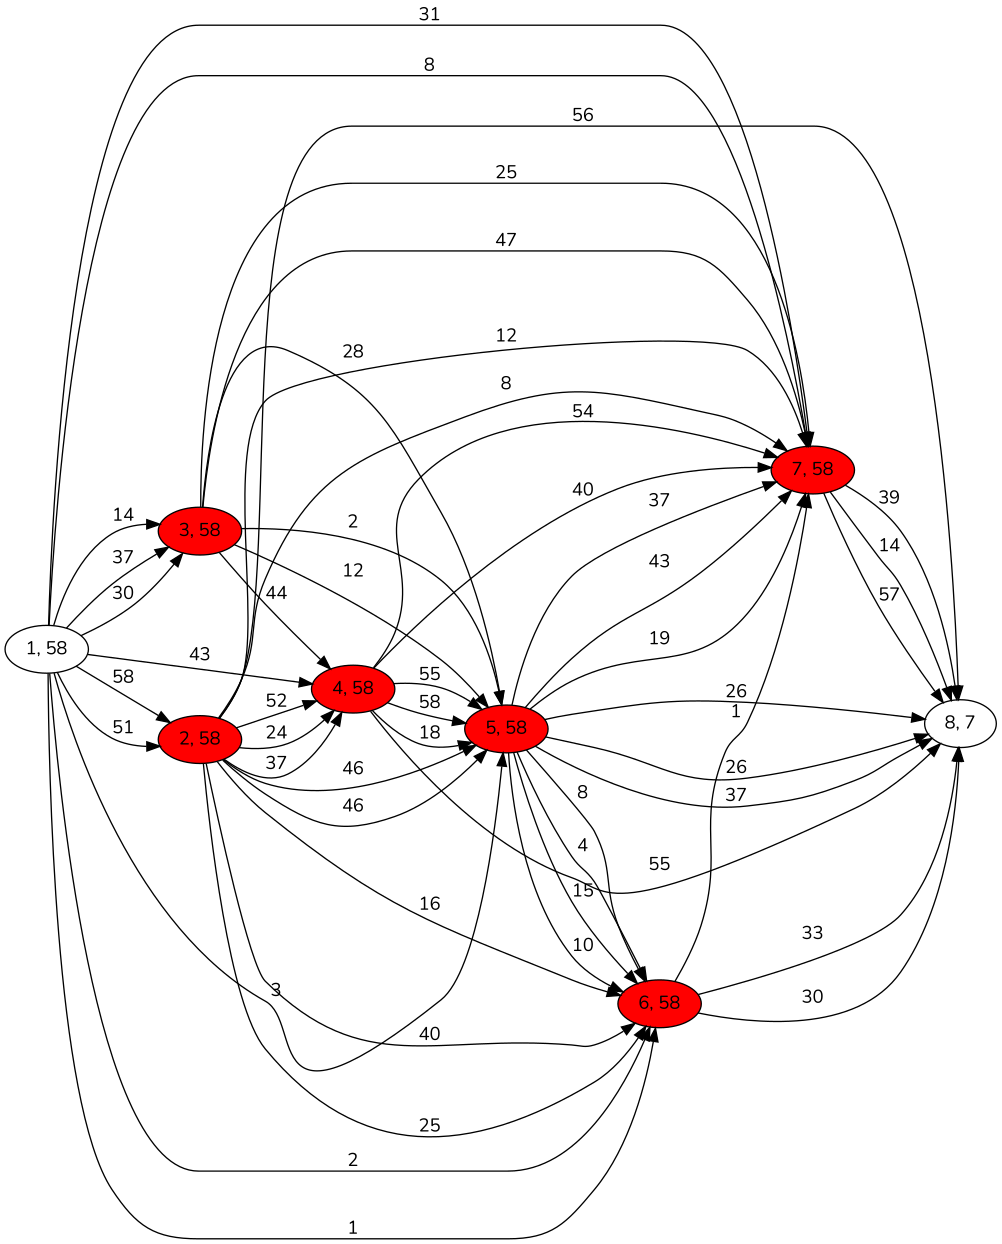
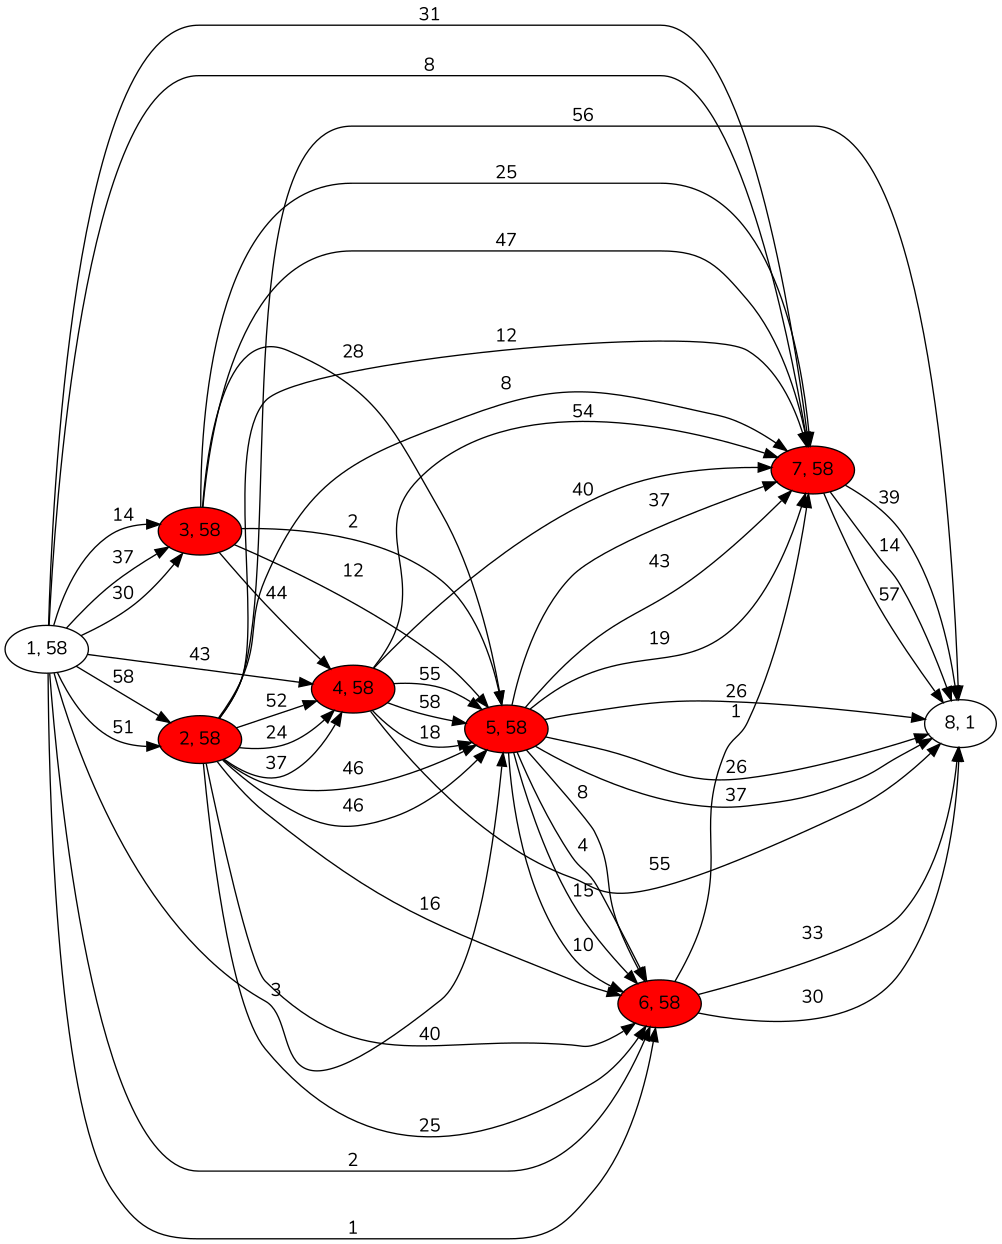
(960, 724) -> (960, 724)
